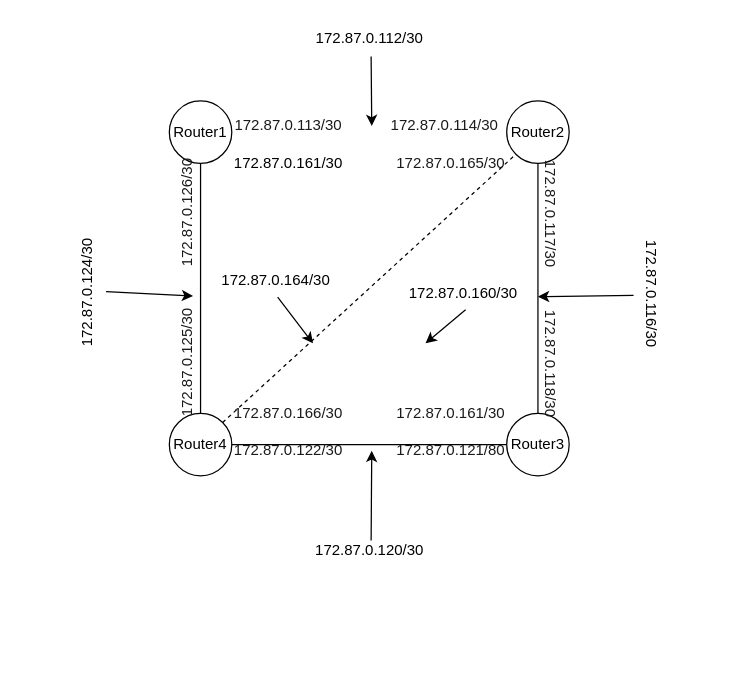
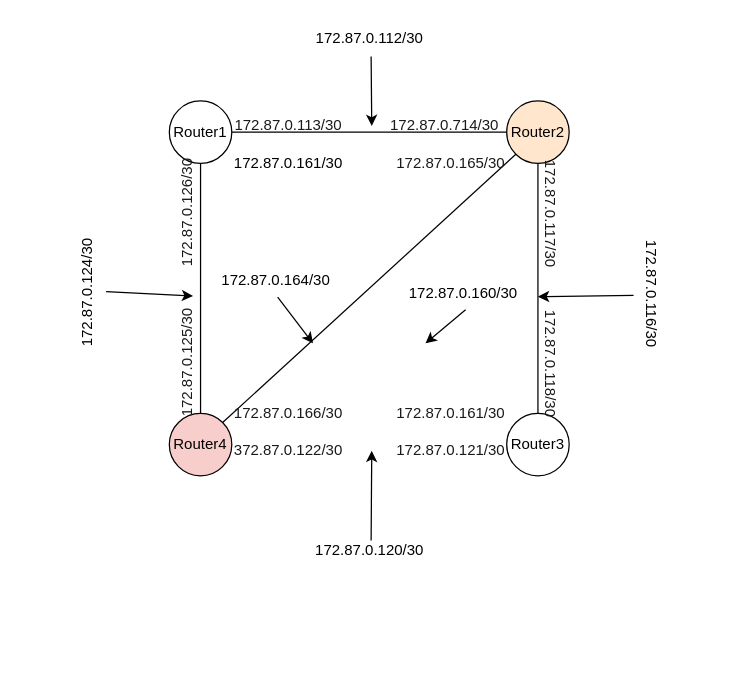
(445, 126) -> (445, 126)
none -> (369, 132)
(538, 132) -> (538, 132)
(370, 288) -> (370, 288)
(201, 444) -> (201, 444)
(369, 444) -> none
(289, 451) -> (289, 451)
(451, 451) -> (451, 451)
